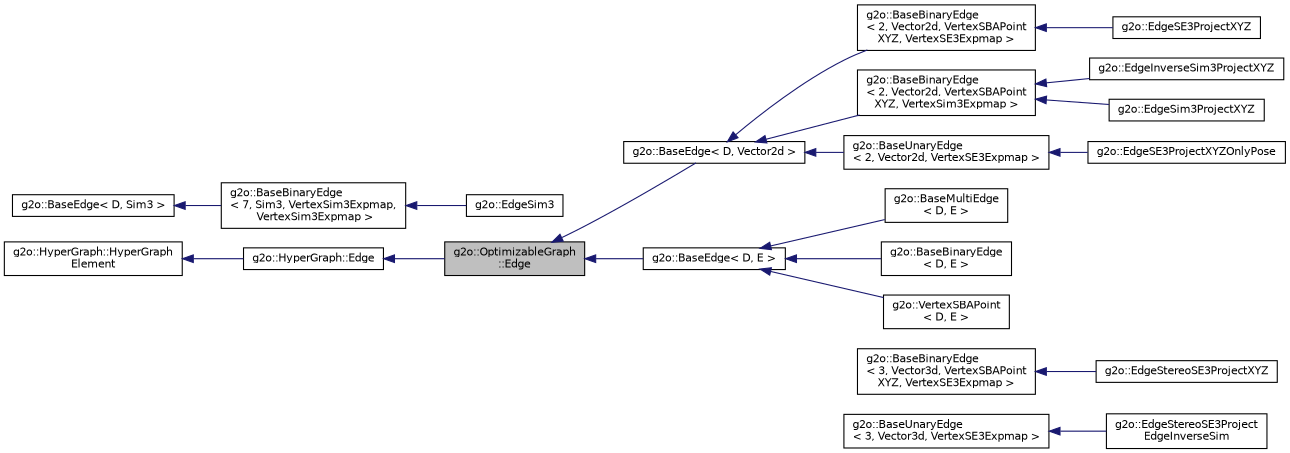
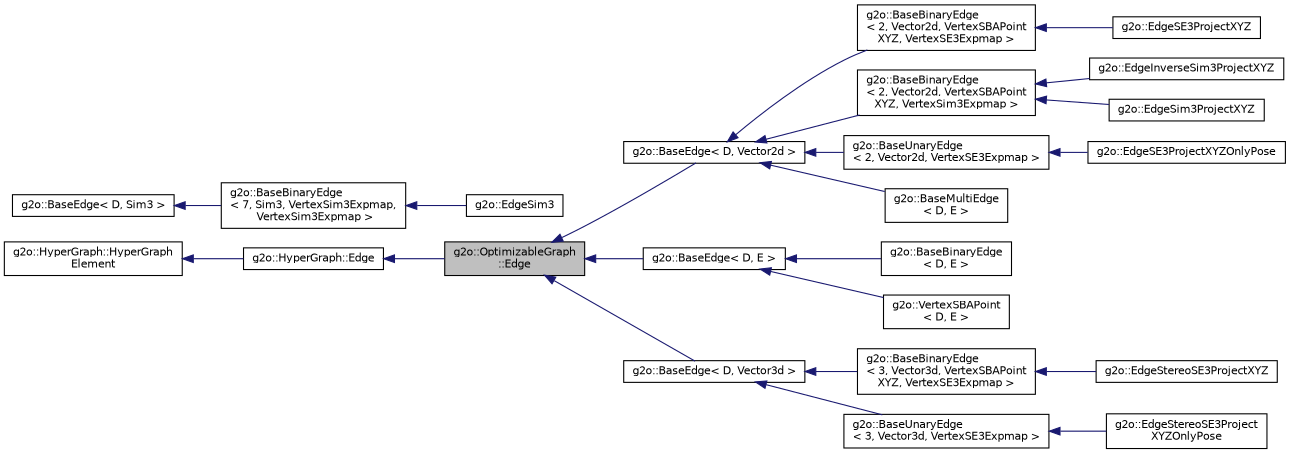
(828, 233) -> (828, 178)
none -> (714, 372)
(1187, 431) -> (1187, 431)
